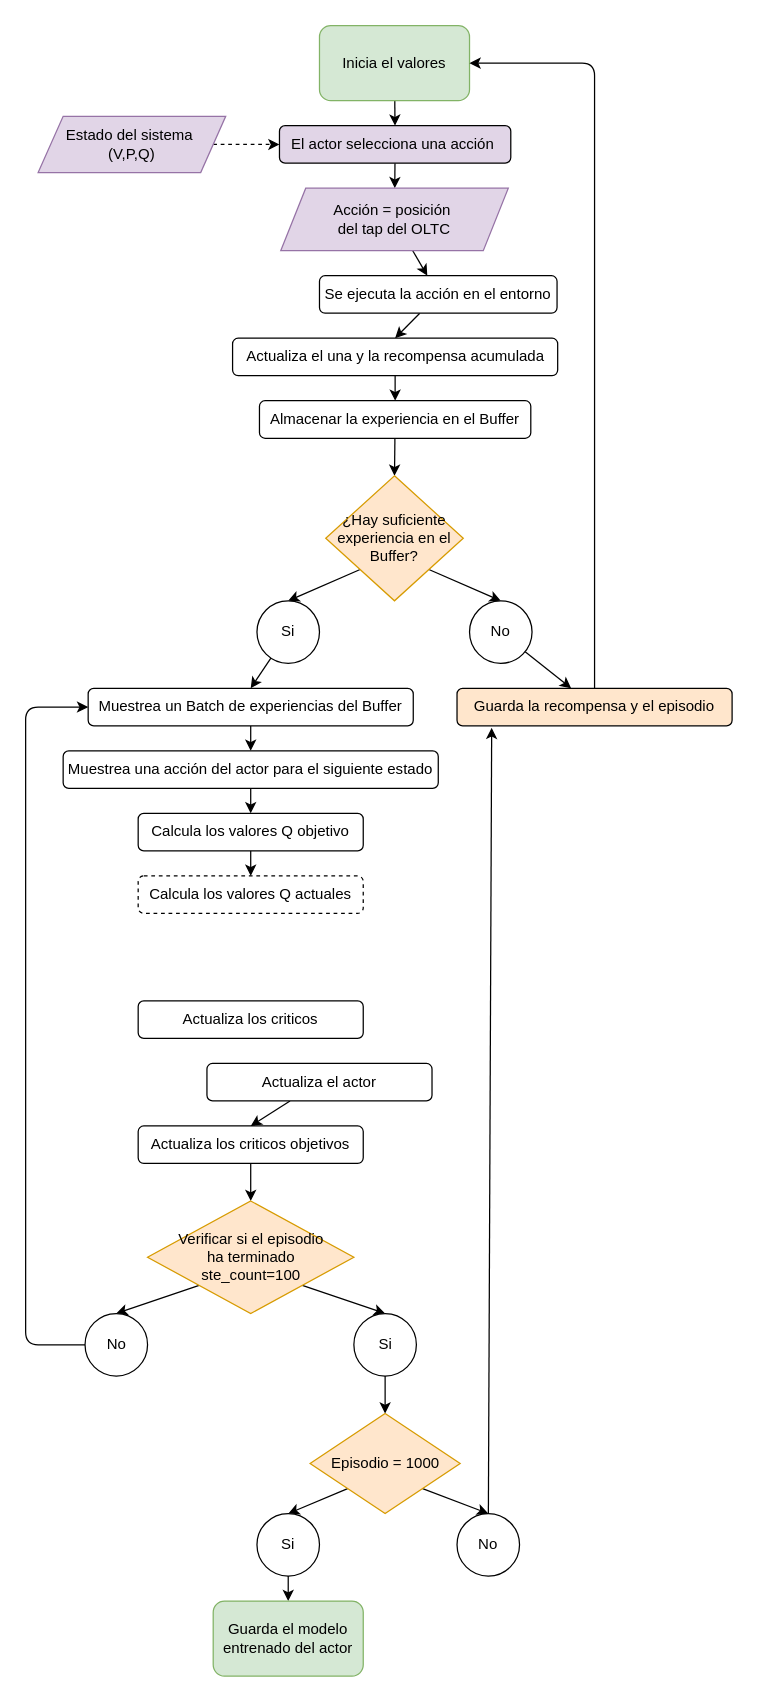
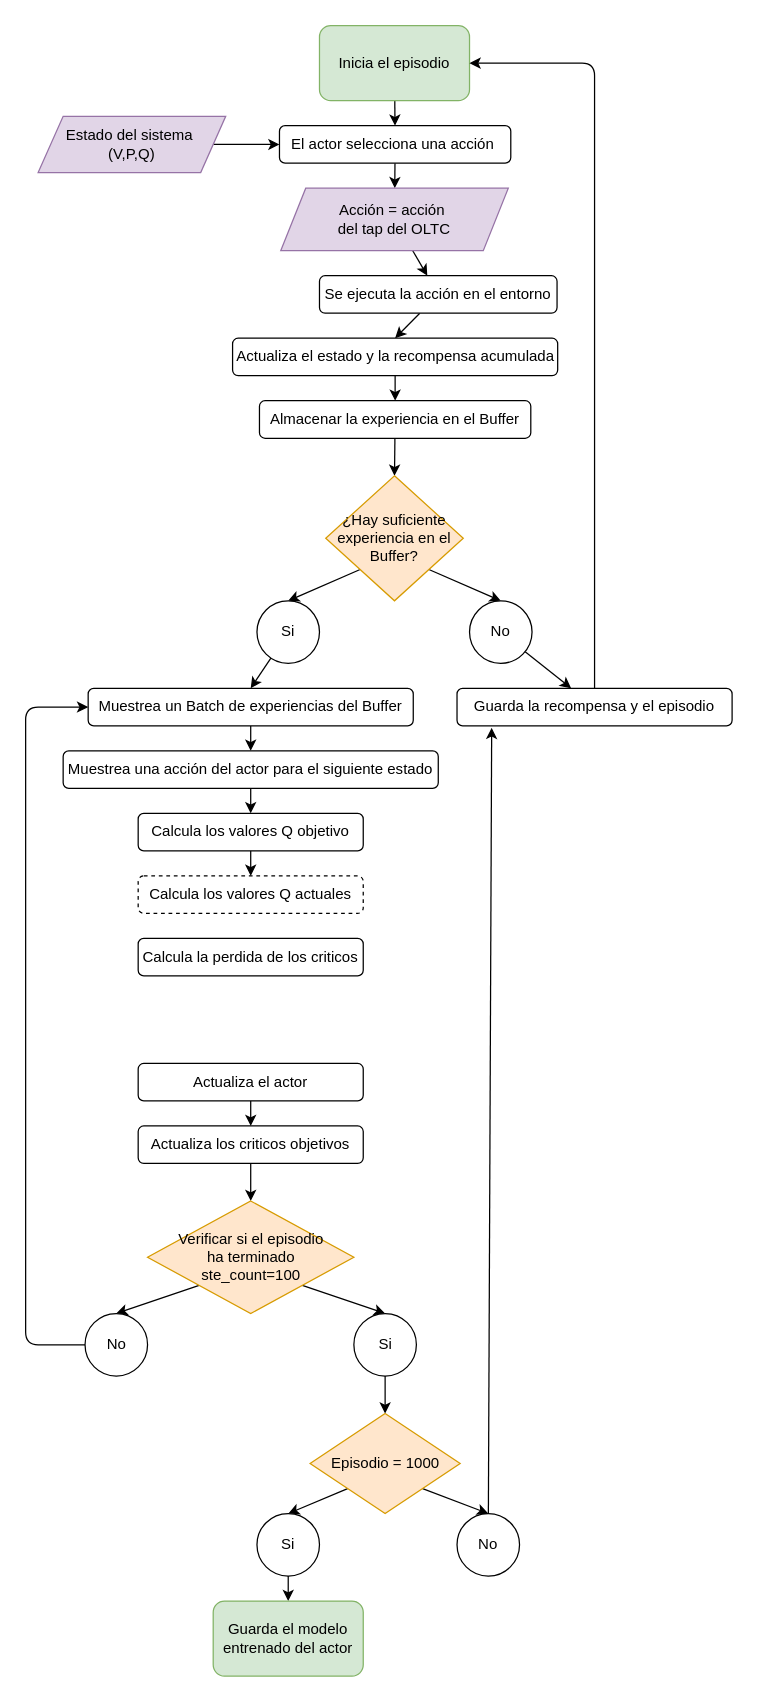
(394, 63) -> (394, 63)
(243, 144) -> (243, 144)
(395, 144) -> (395, 144)
(394, 219) -> (394, 219)
(396, 357) -> (396, 357)
(594, 707) -> (594, 707)
none -> (251, 957)
(251, 1019) -> none
(319, 1082) -> (251, 1082)
